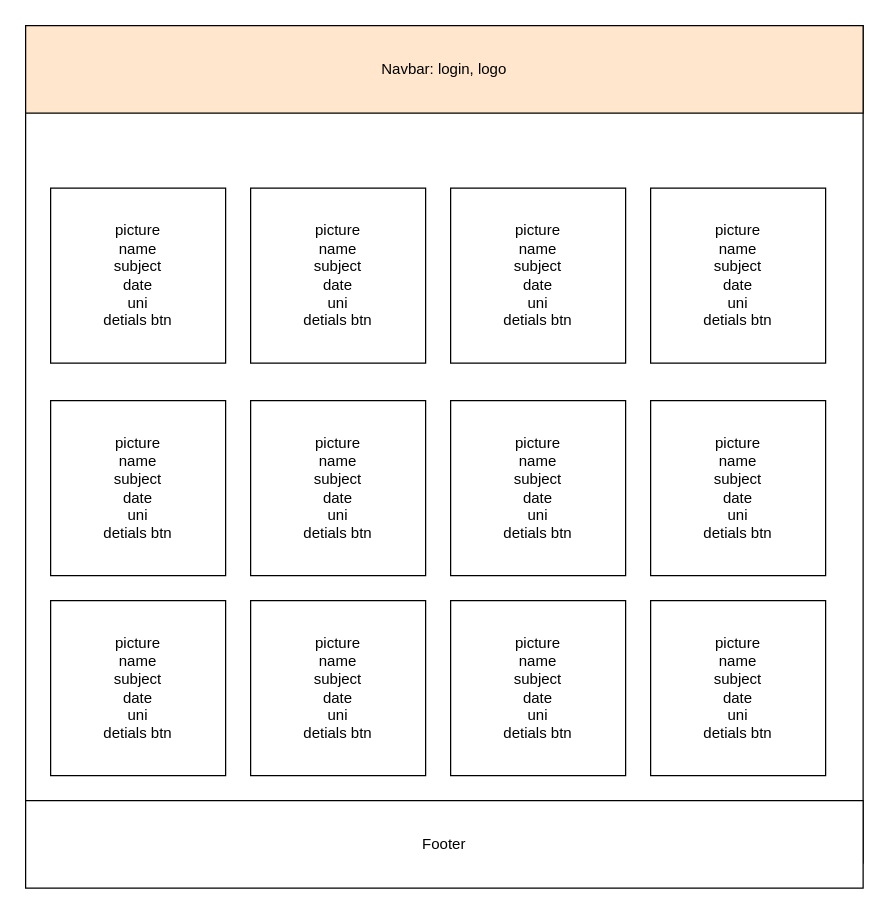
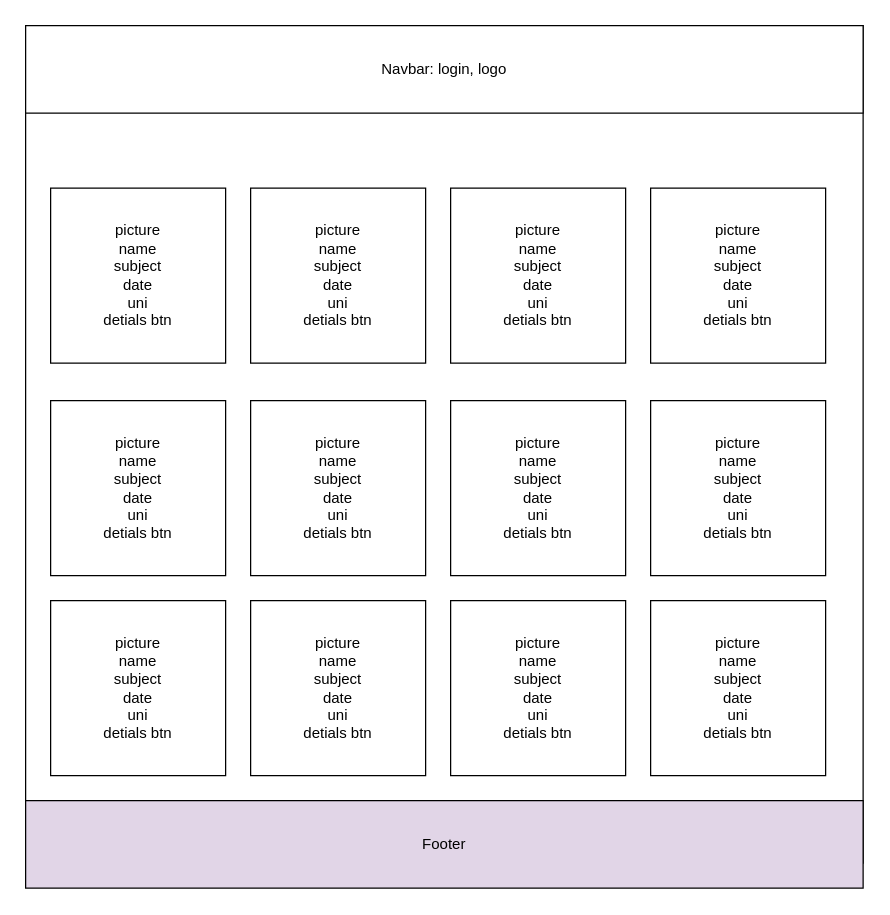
(444, 69) -> (444, 69)
(444, 844) -> (444, 844)
